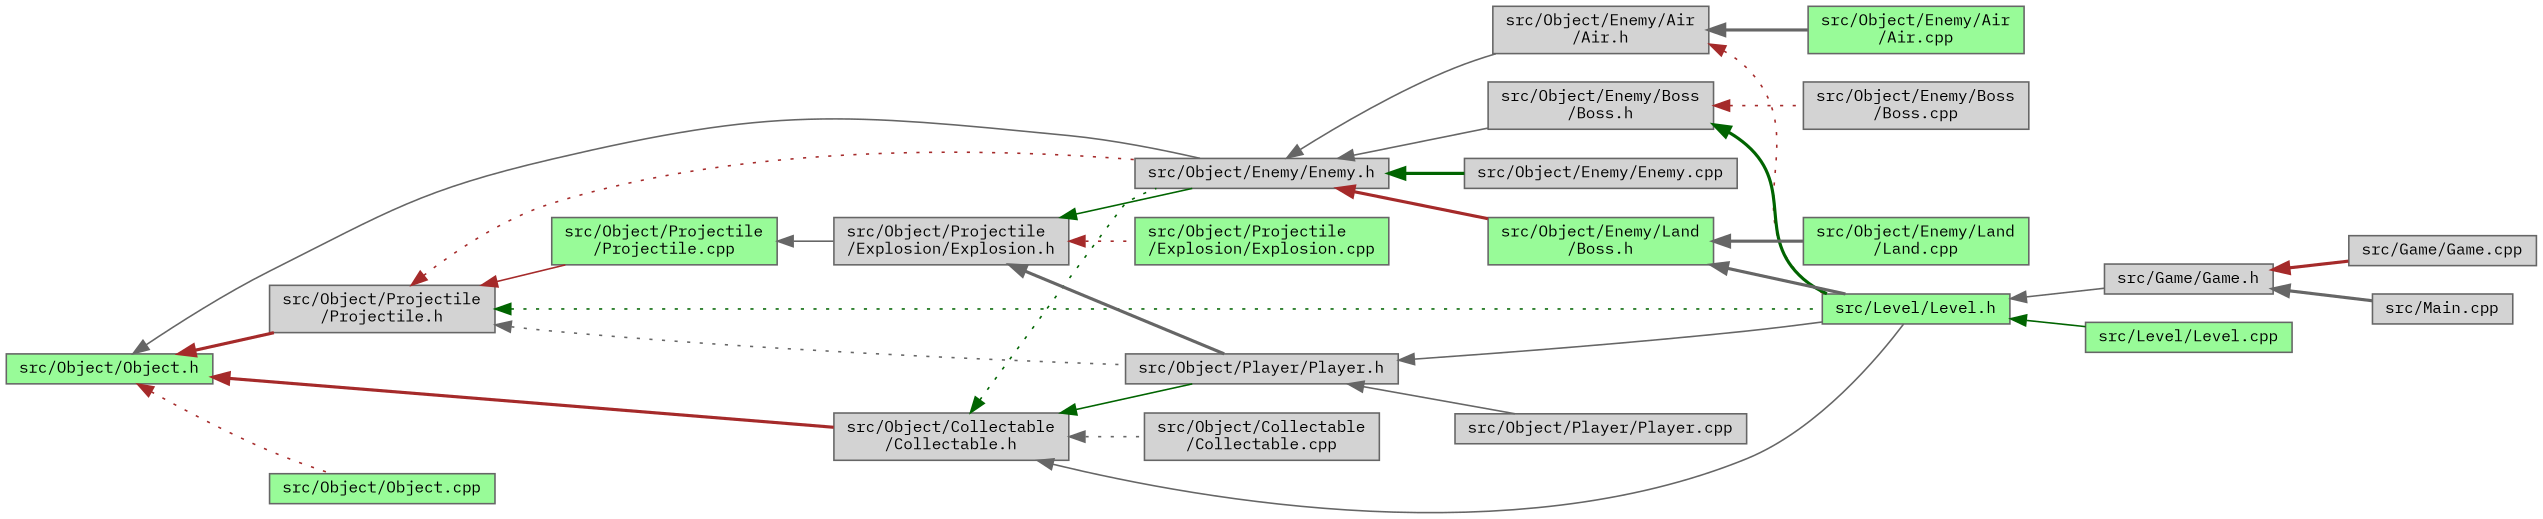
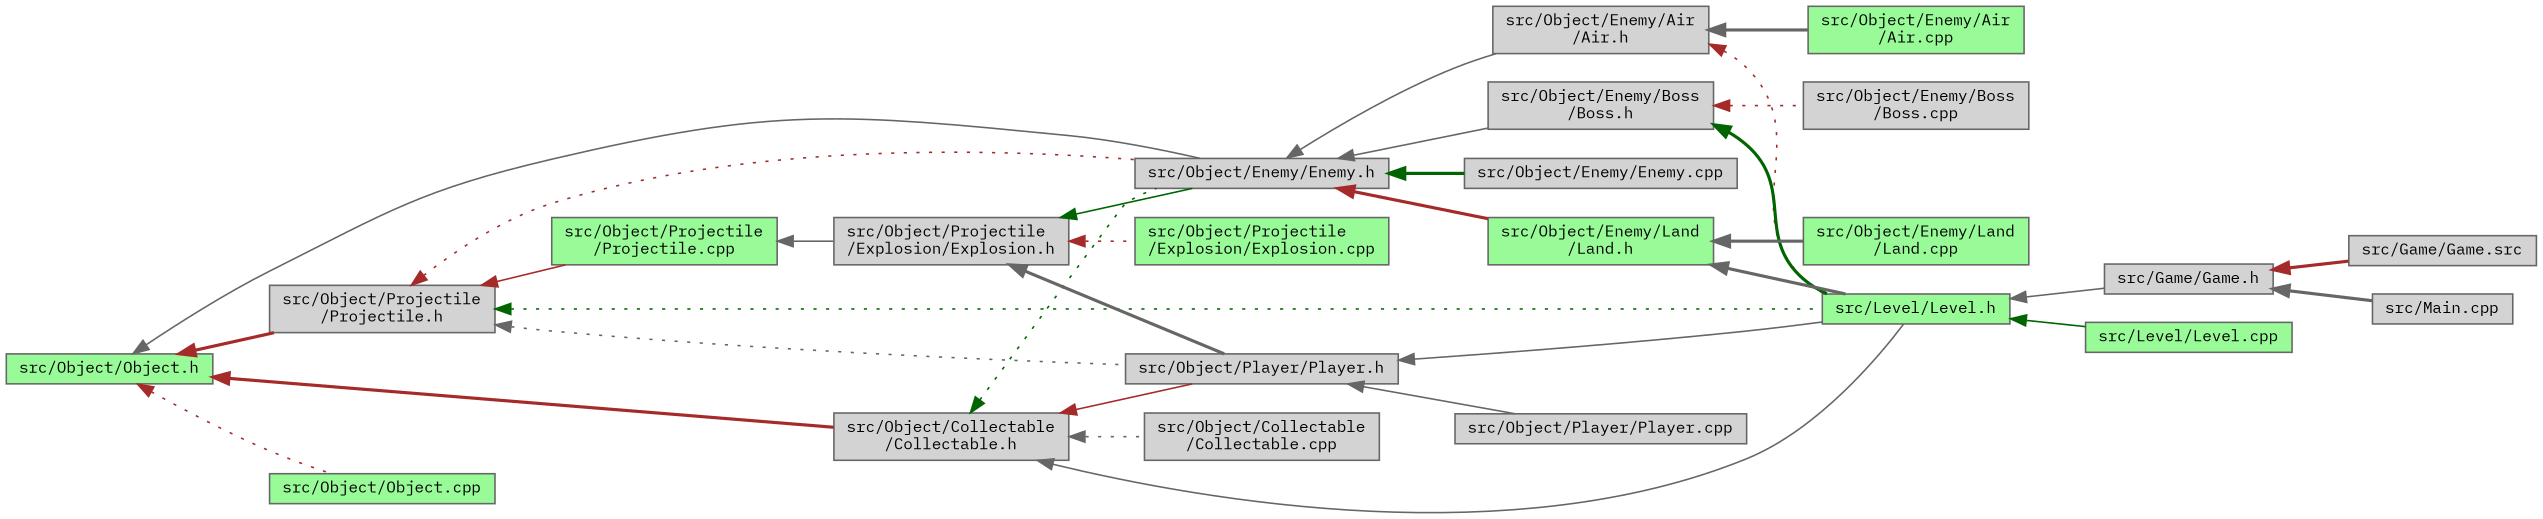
(1601, 241) -> (1601, 241)
(2443, 251) -> (2443, 251)
(1134, 397) -> (1134, 397)
